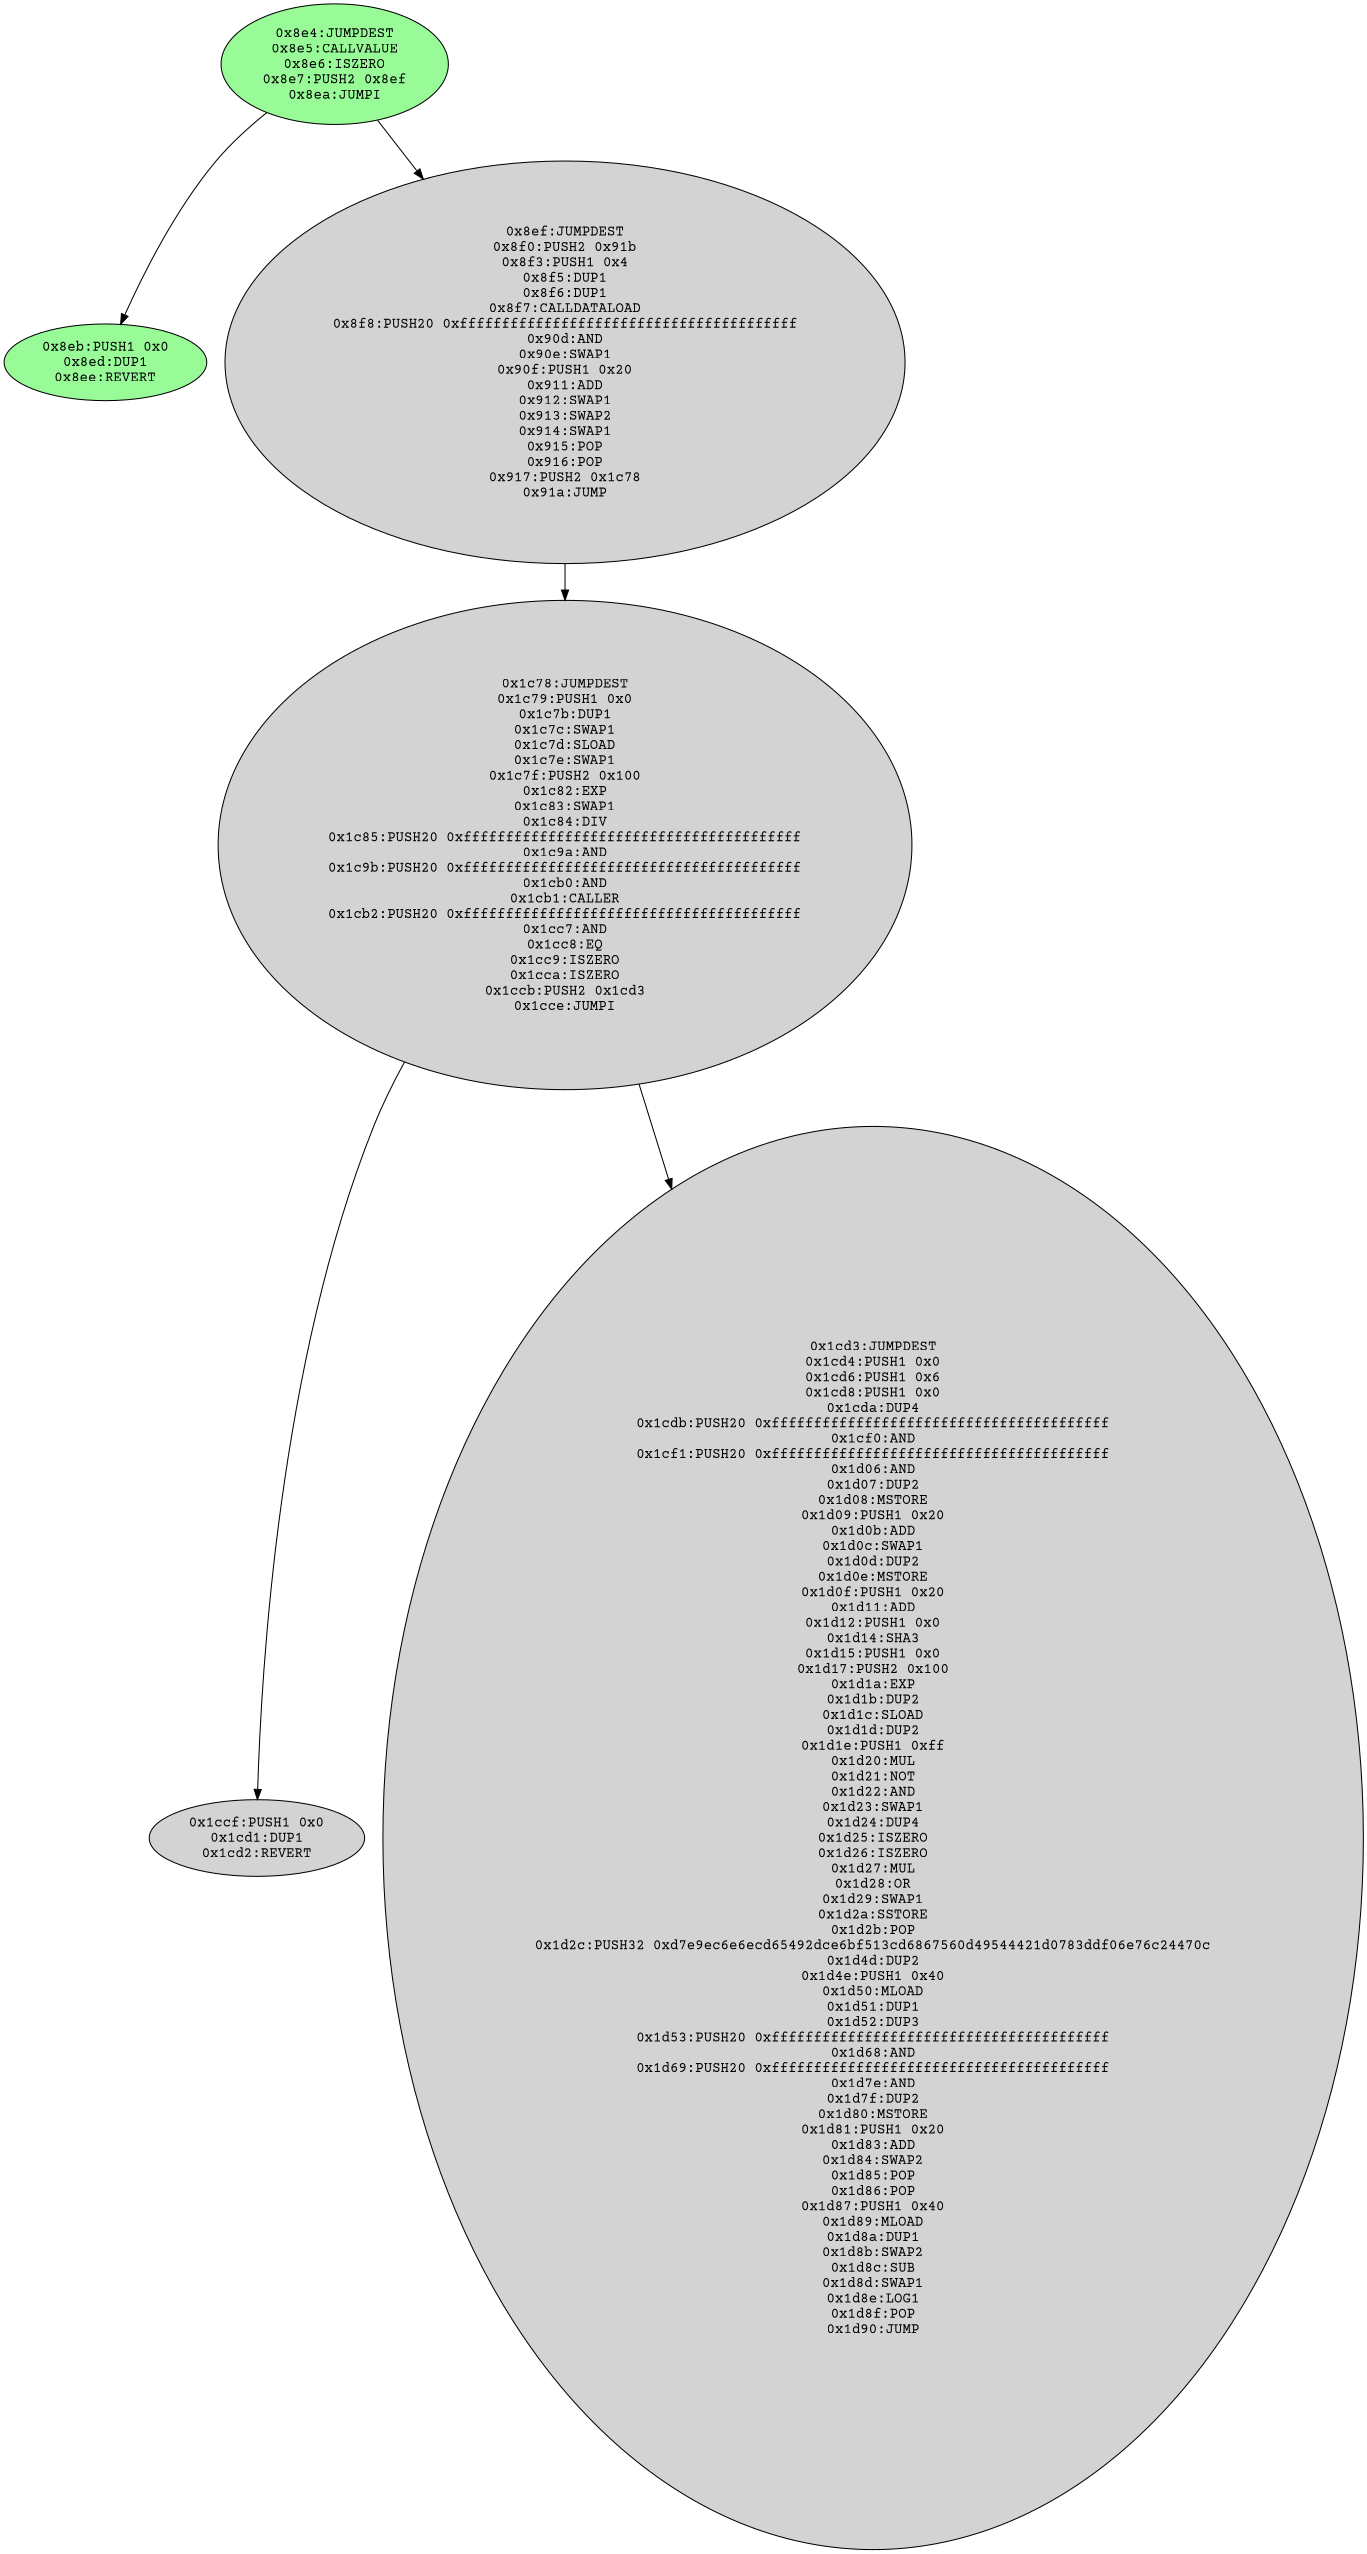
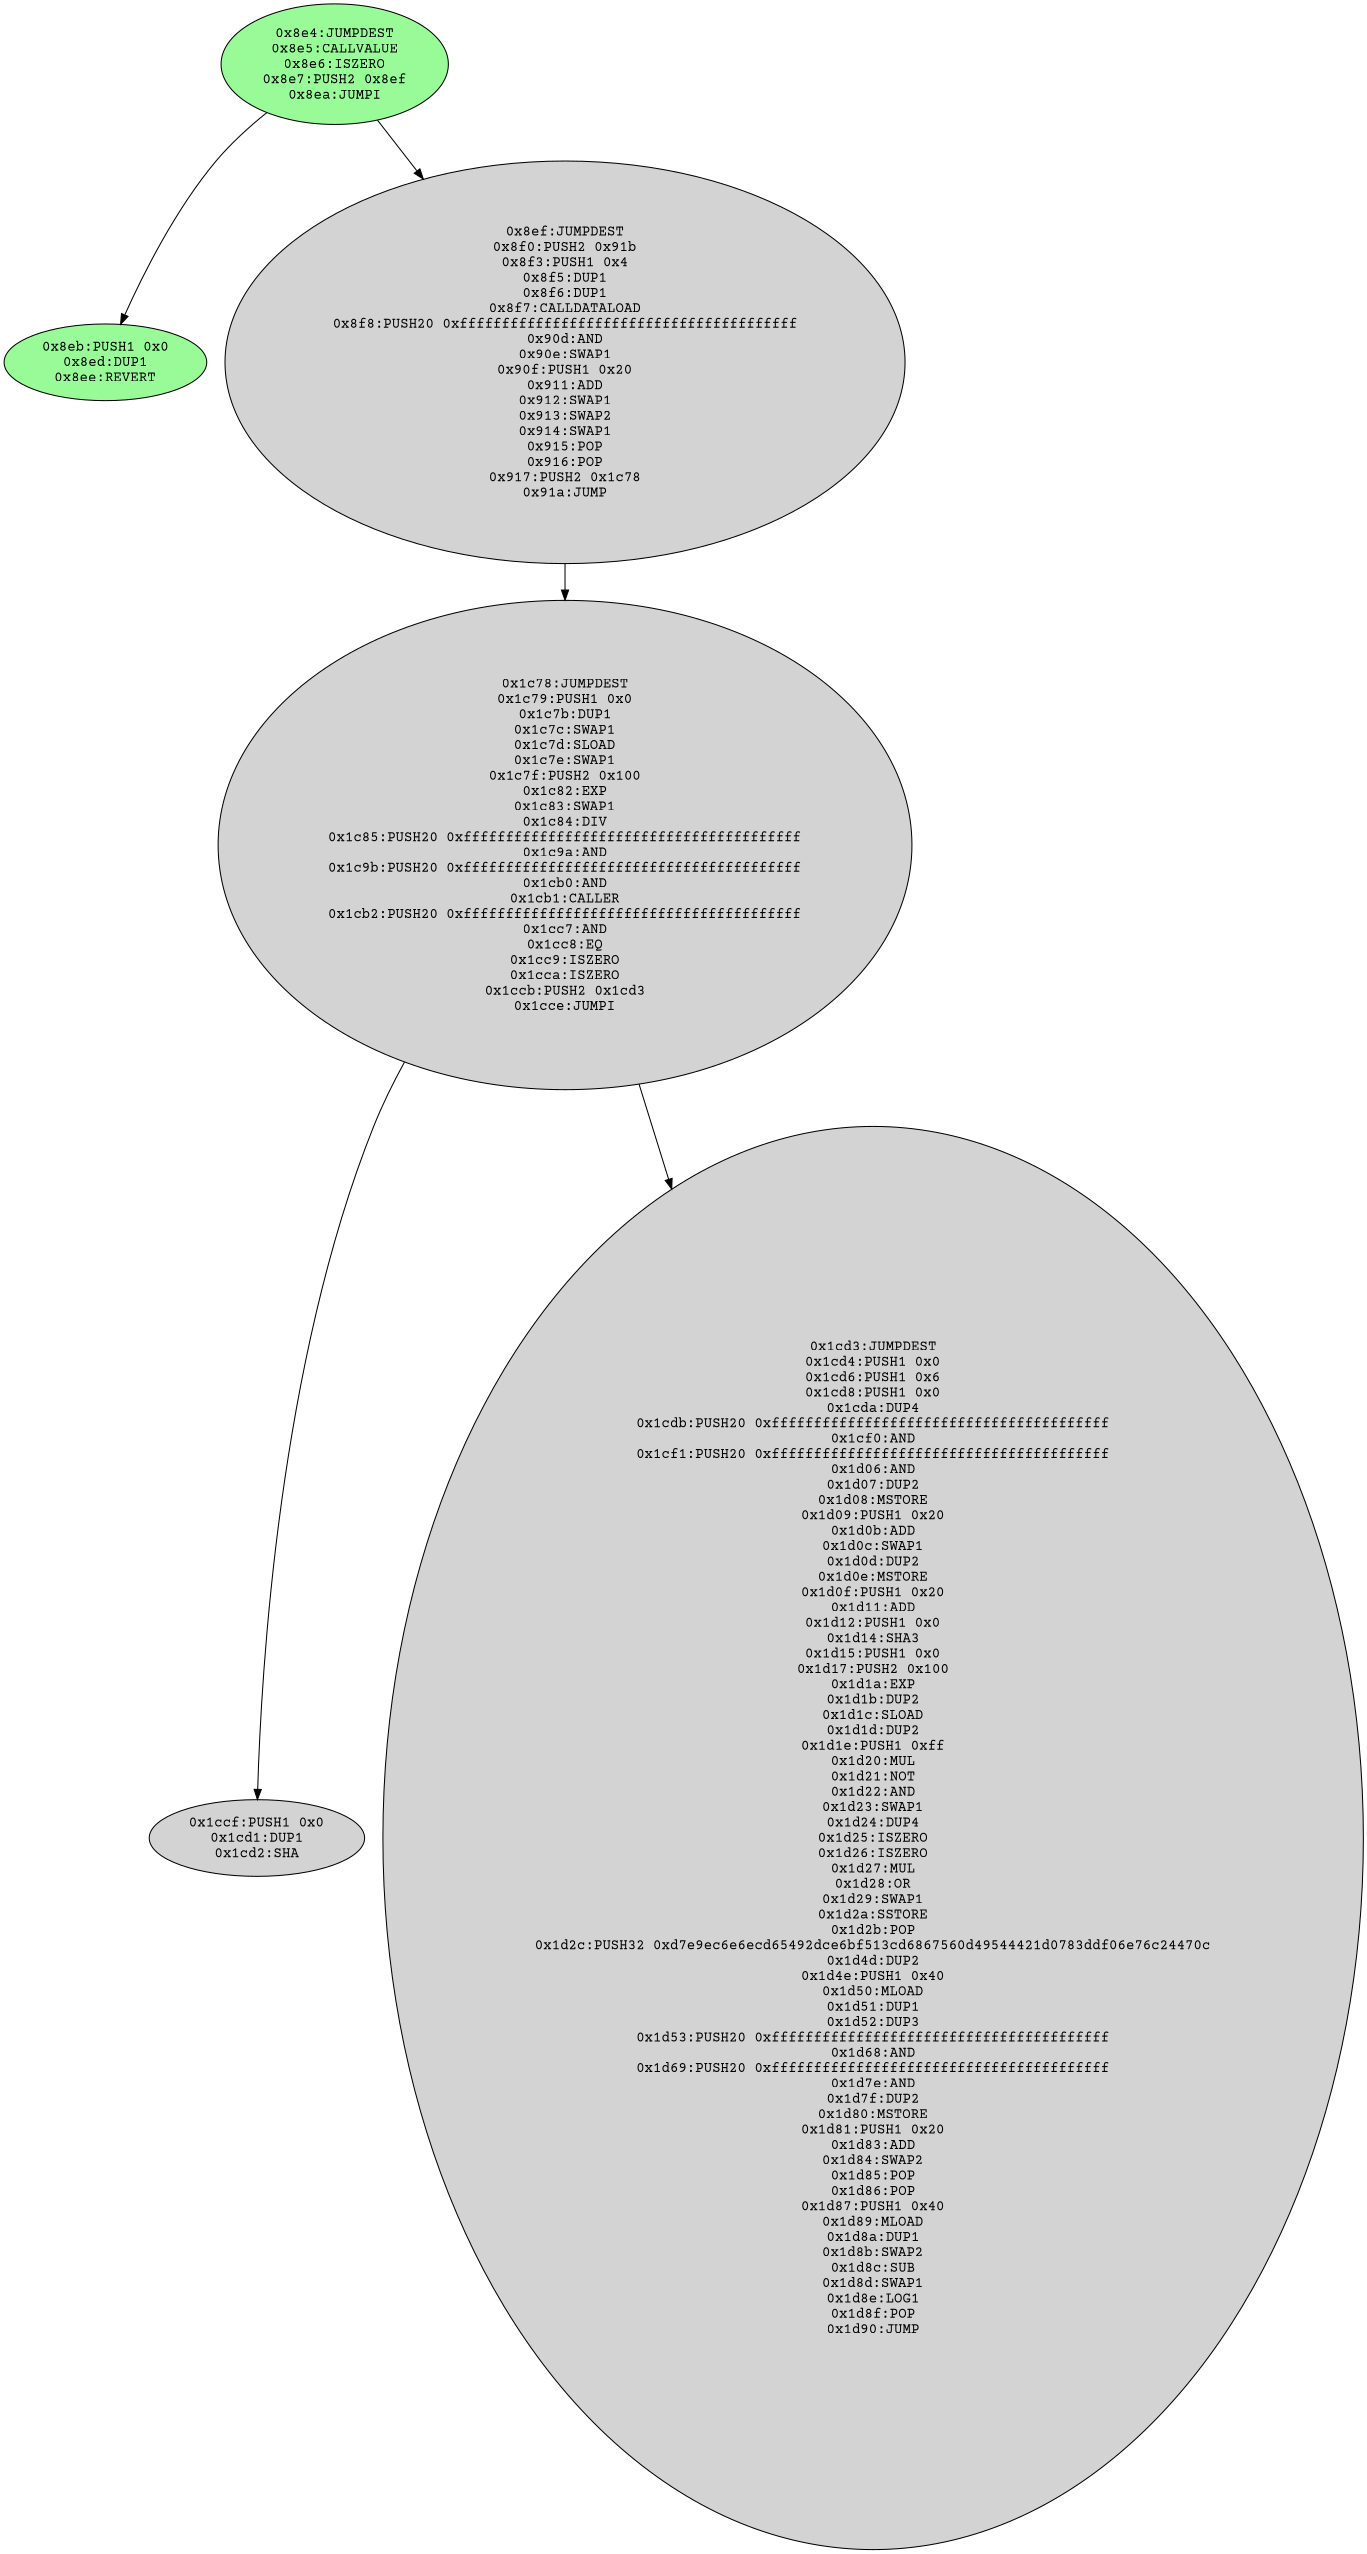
(257, 1838) -> (257, 1838)
